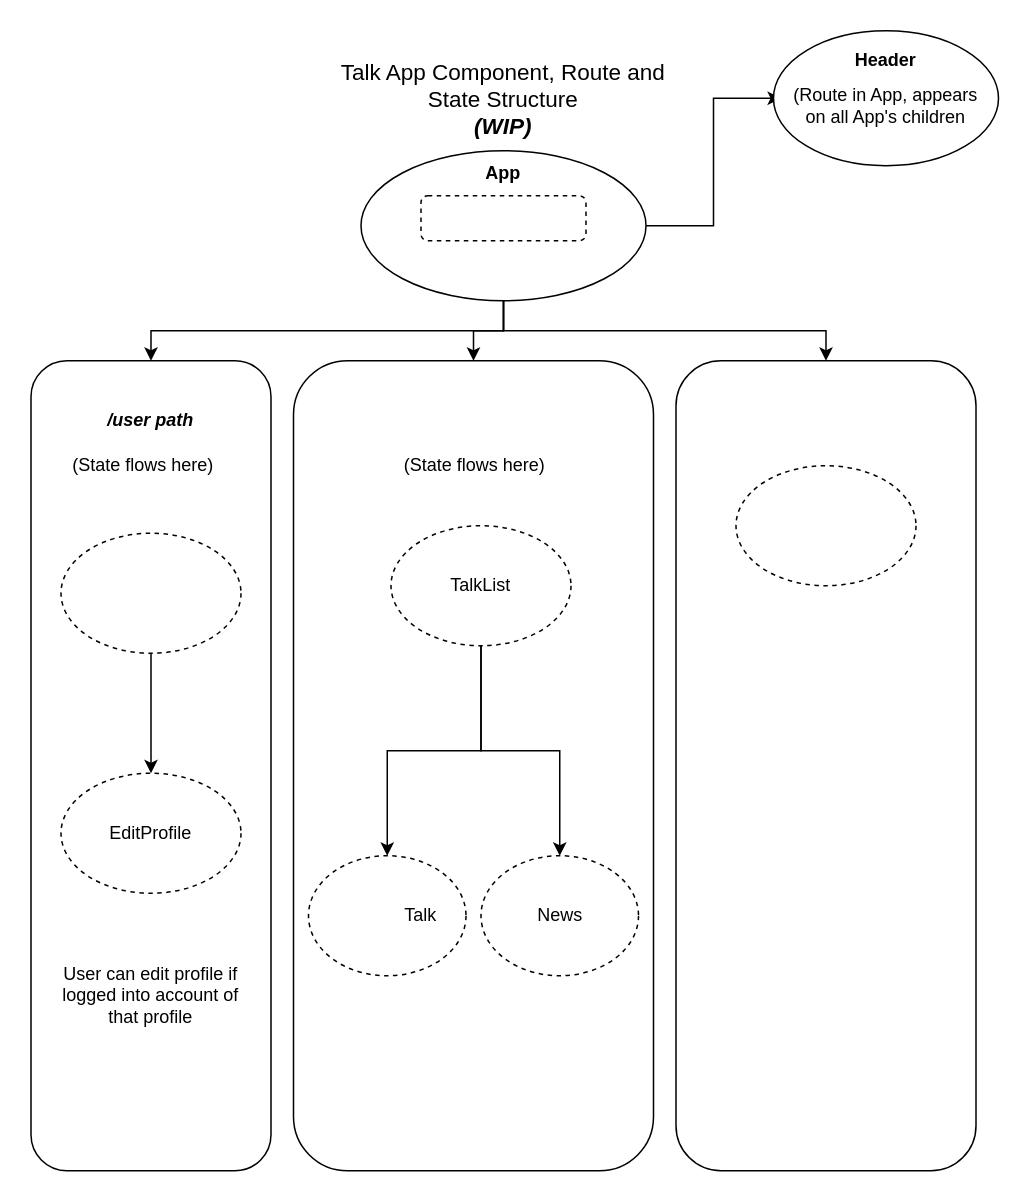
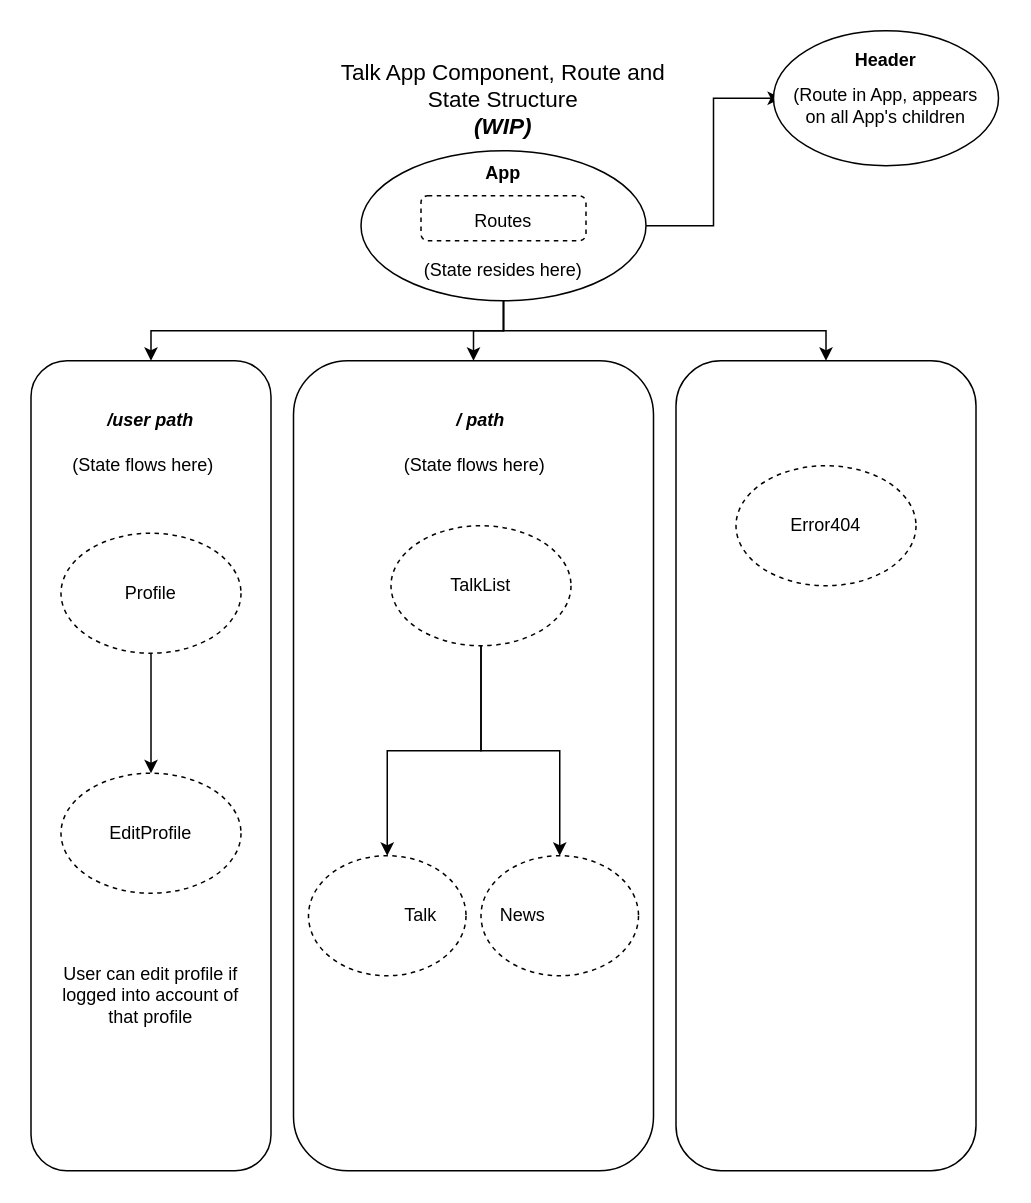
none -> (503, 221)
none -> (503, 271)
none -> (481, 421)
none -> (826, 526)
none -> (151, 593)
(560, 916) -> (522, 916)
